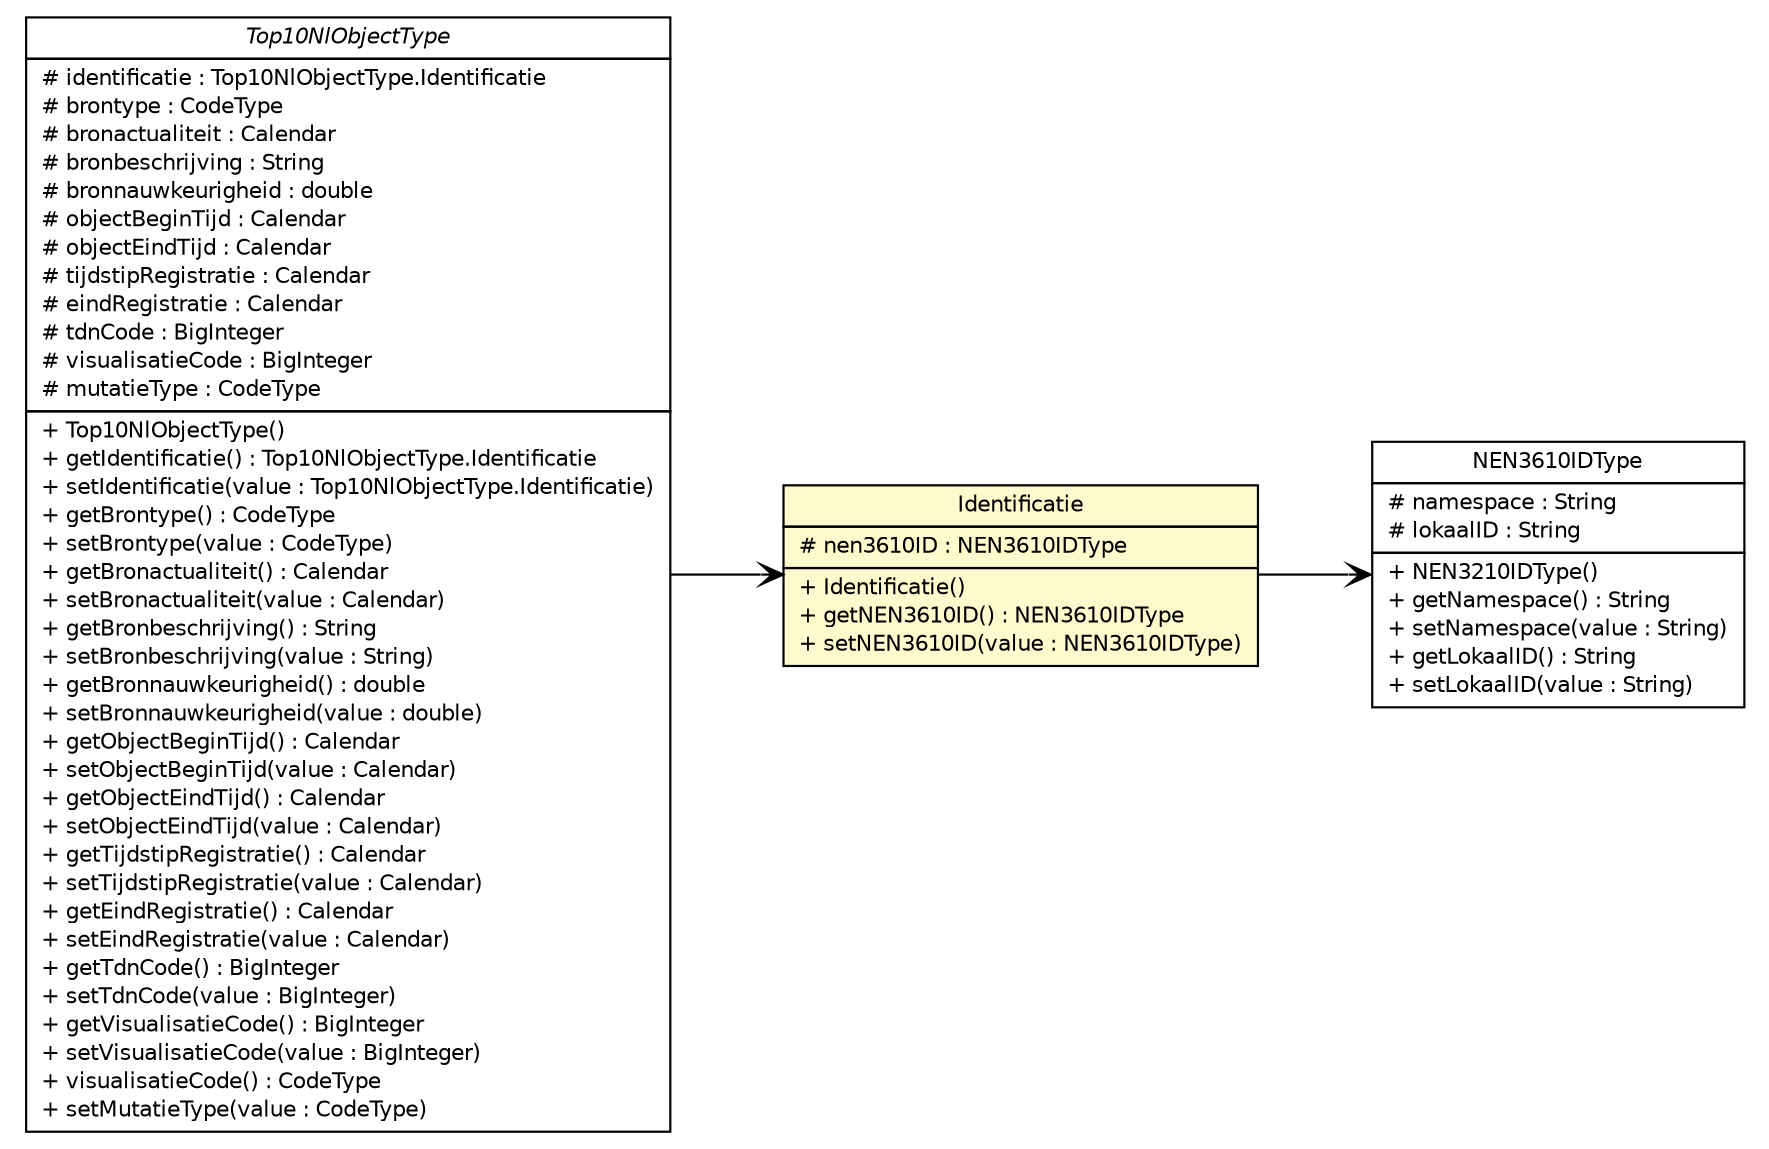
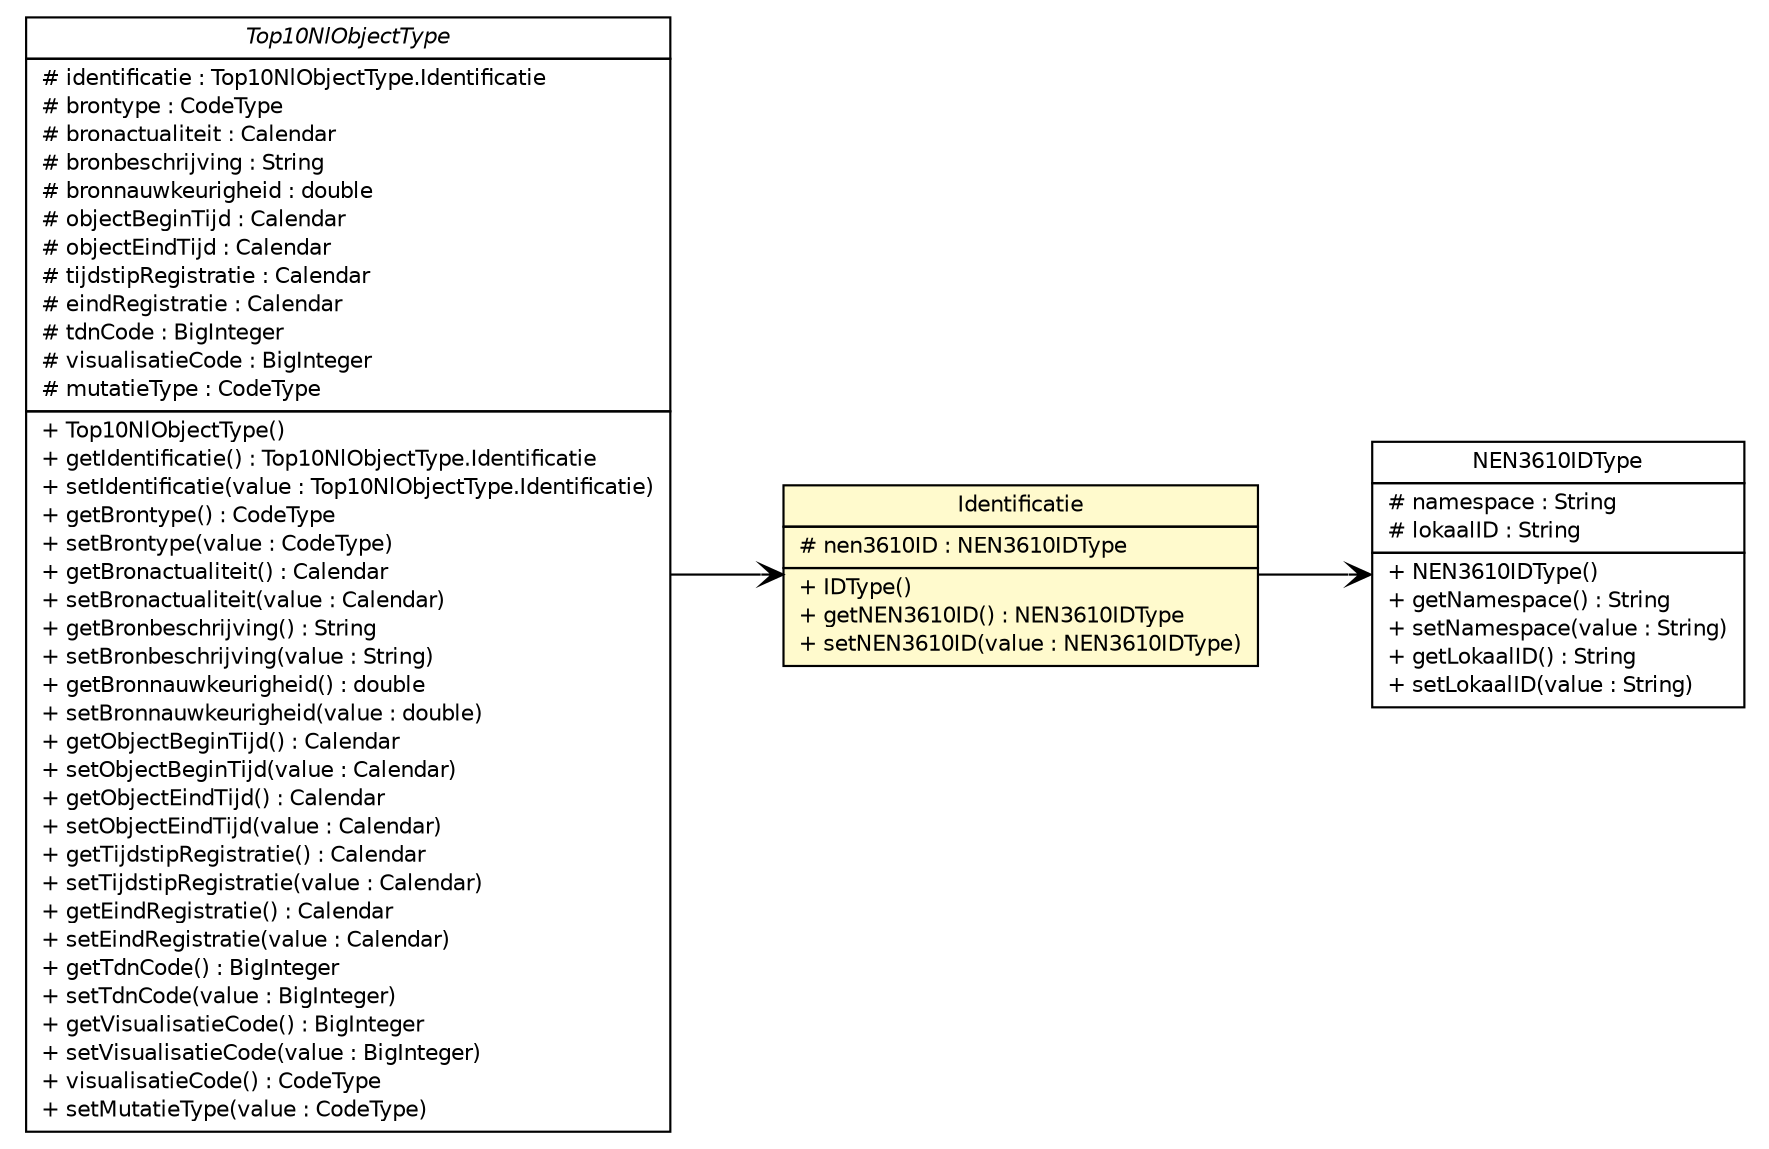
(1493, 572) -> (1493, 572)
(883, 588) -> (855, 588)
